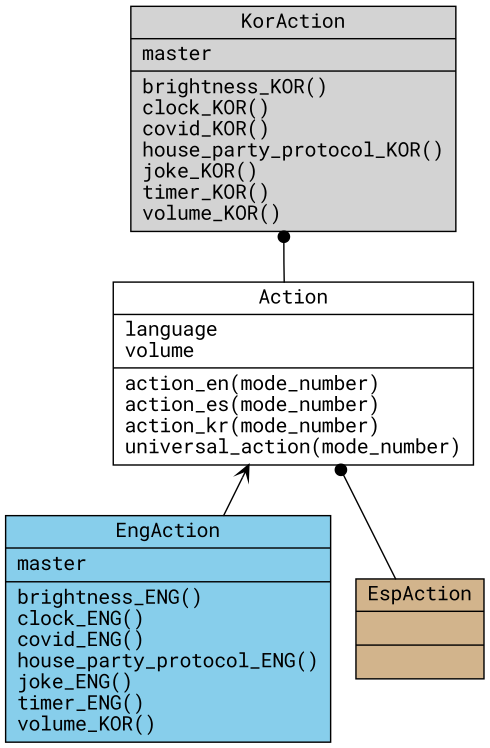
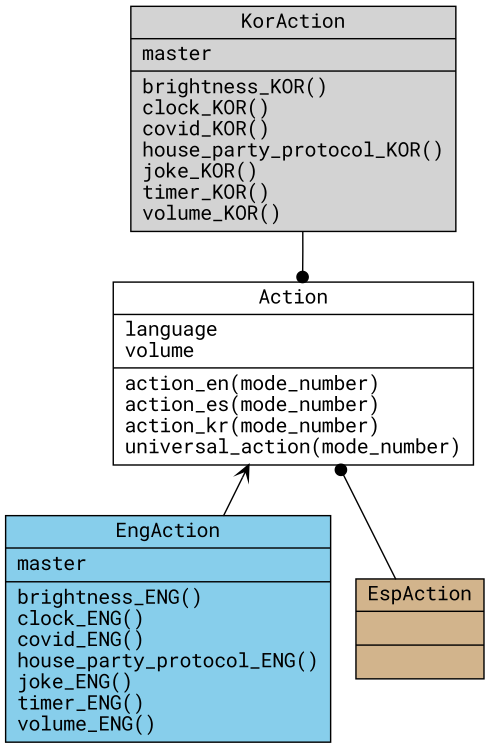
(284, 263) -> (303, 251)
(87, 725) -> (87, 725)
